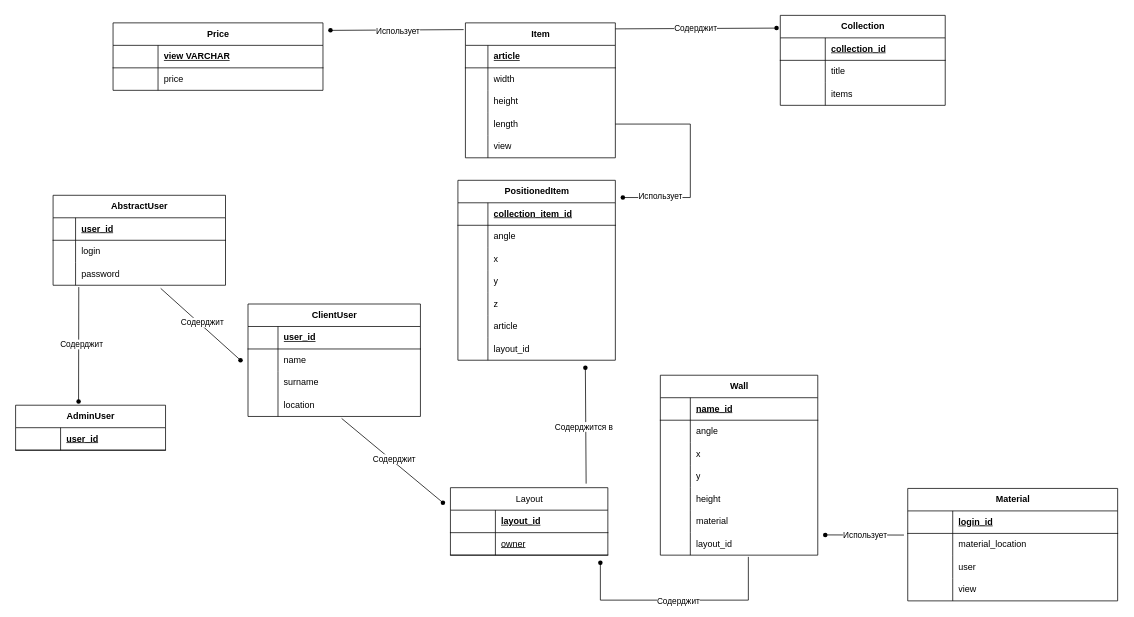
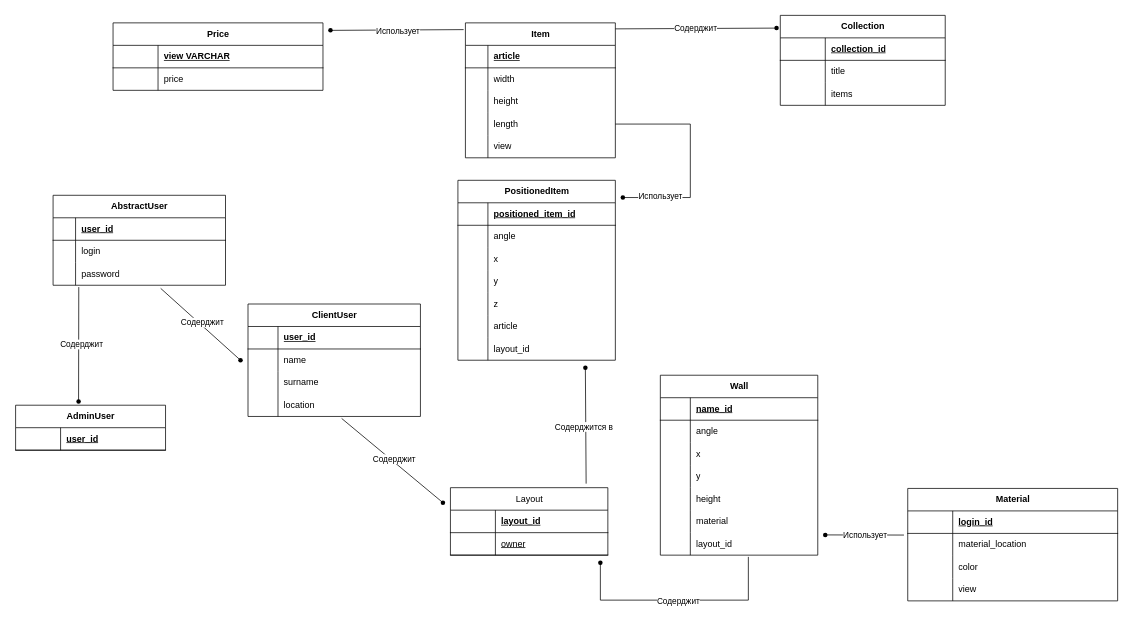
(533, 214) -> (535, 214)
(969, 567) -> (970, 567)
